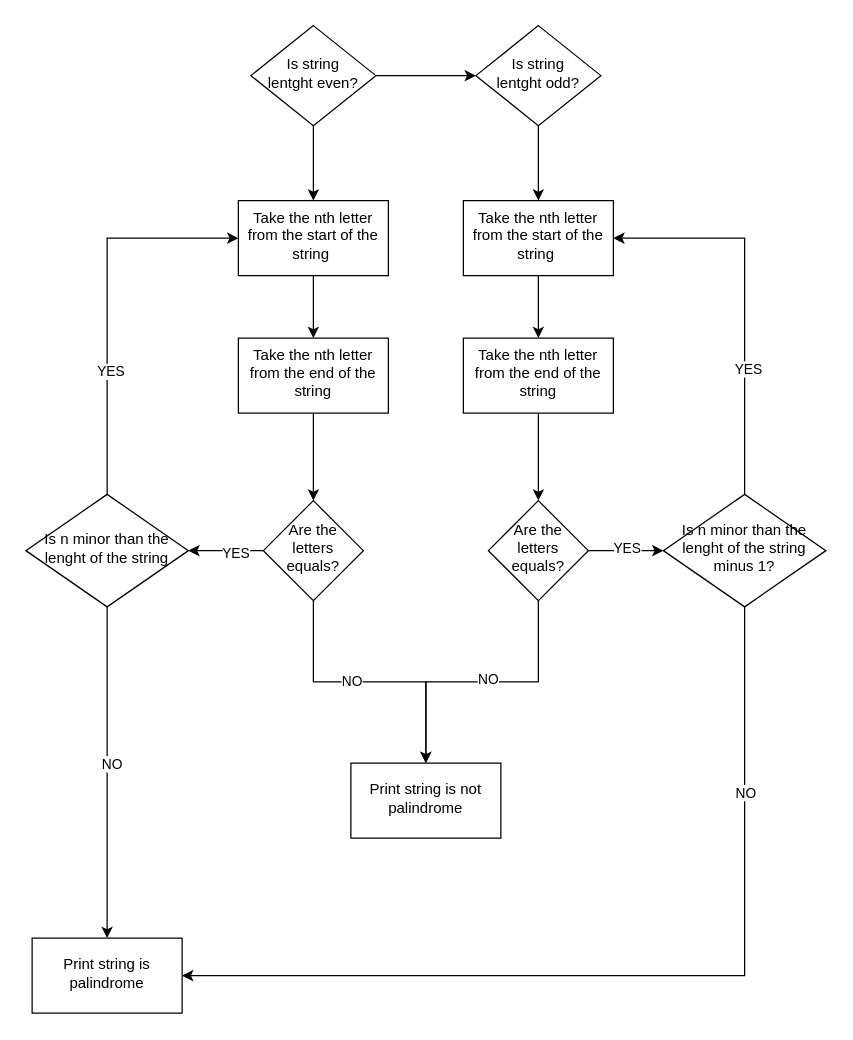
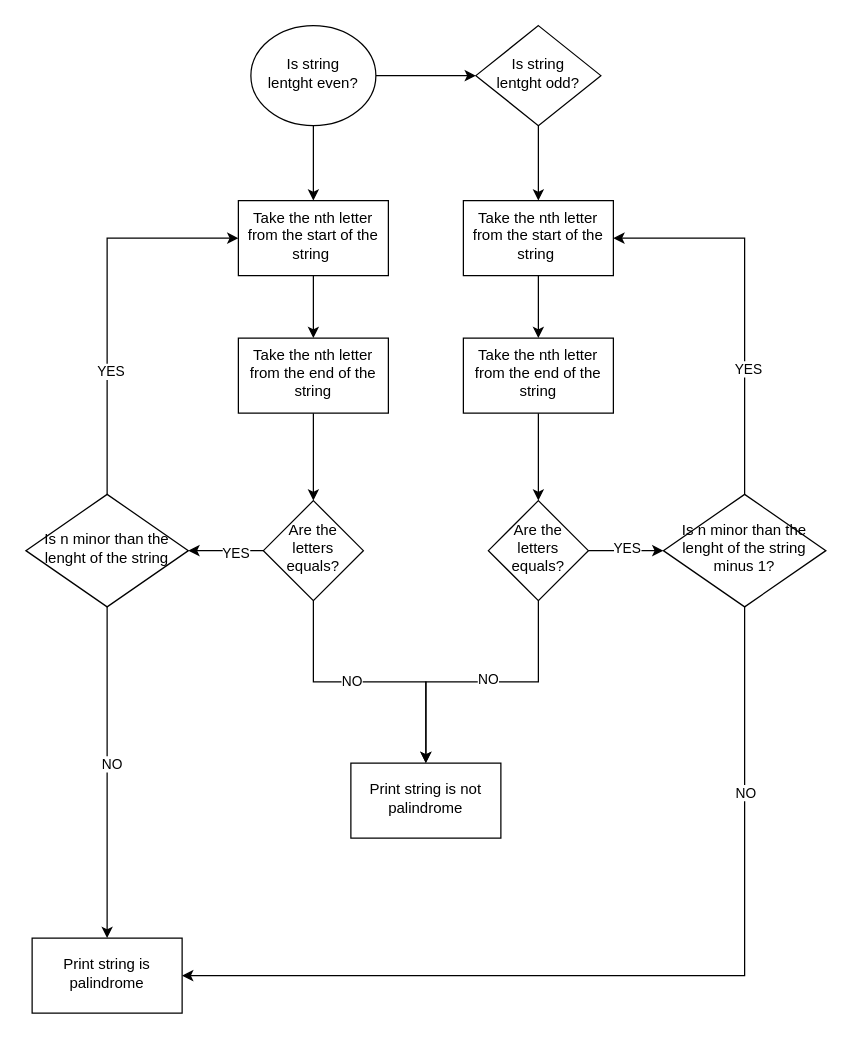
(313, 76) -> (313, 76)
